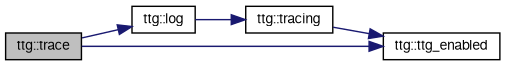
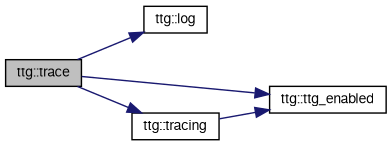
(213, 20) -> (103, 97)
